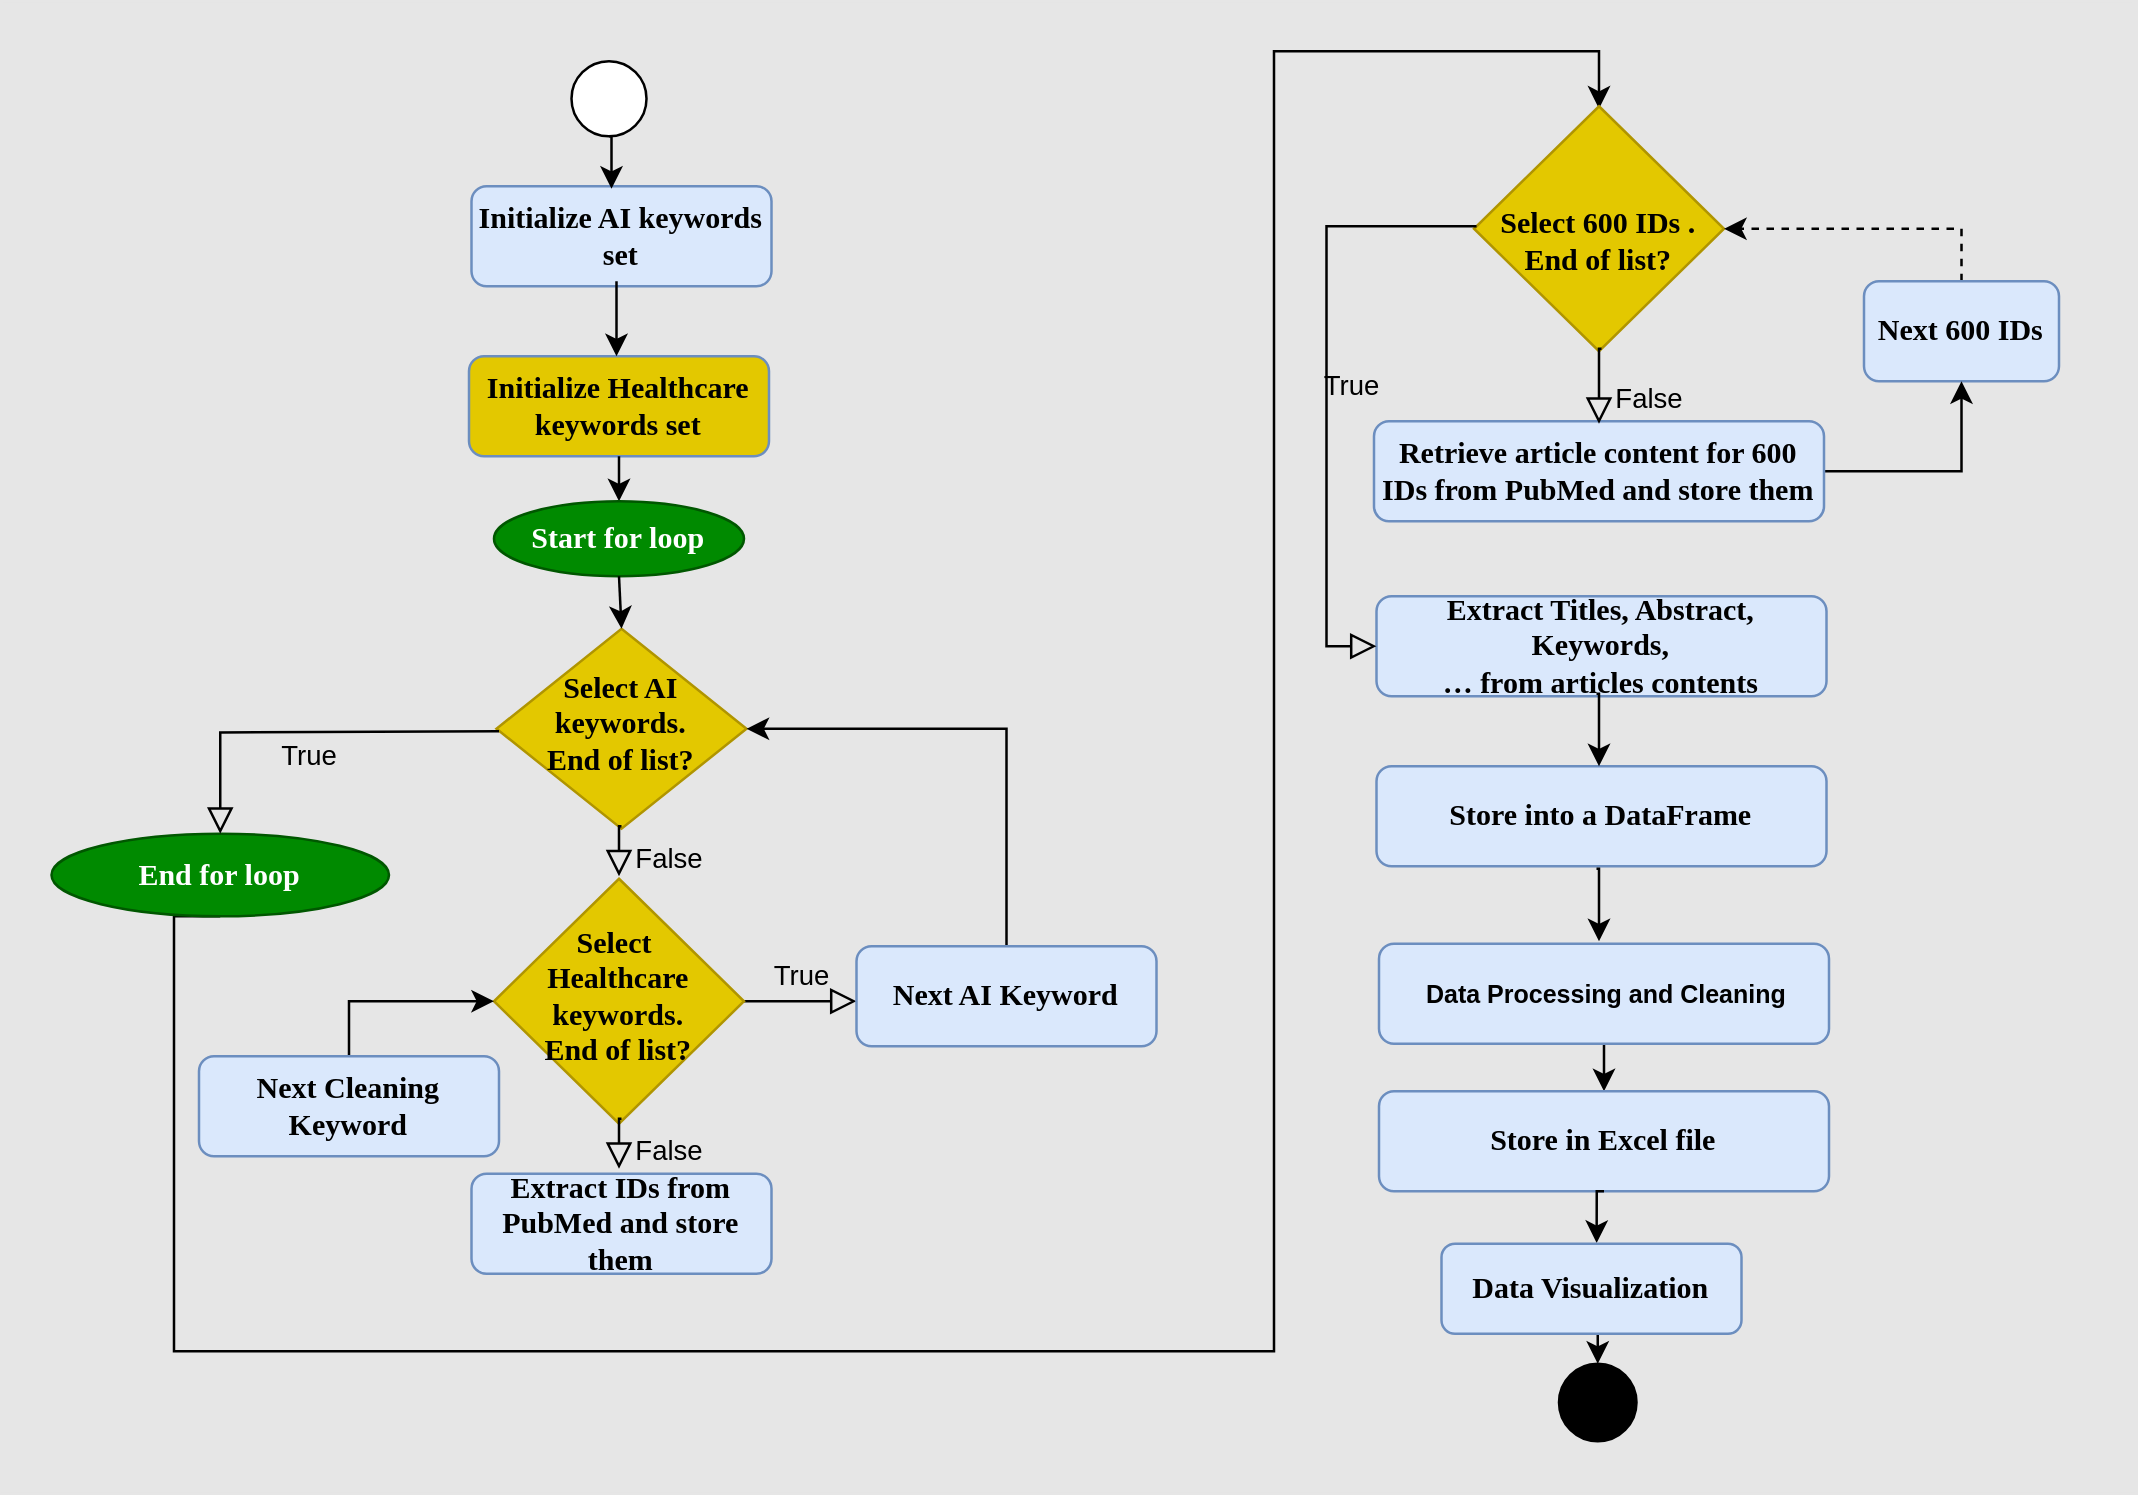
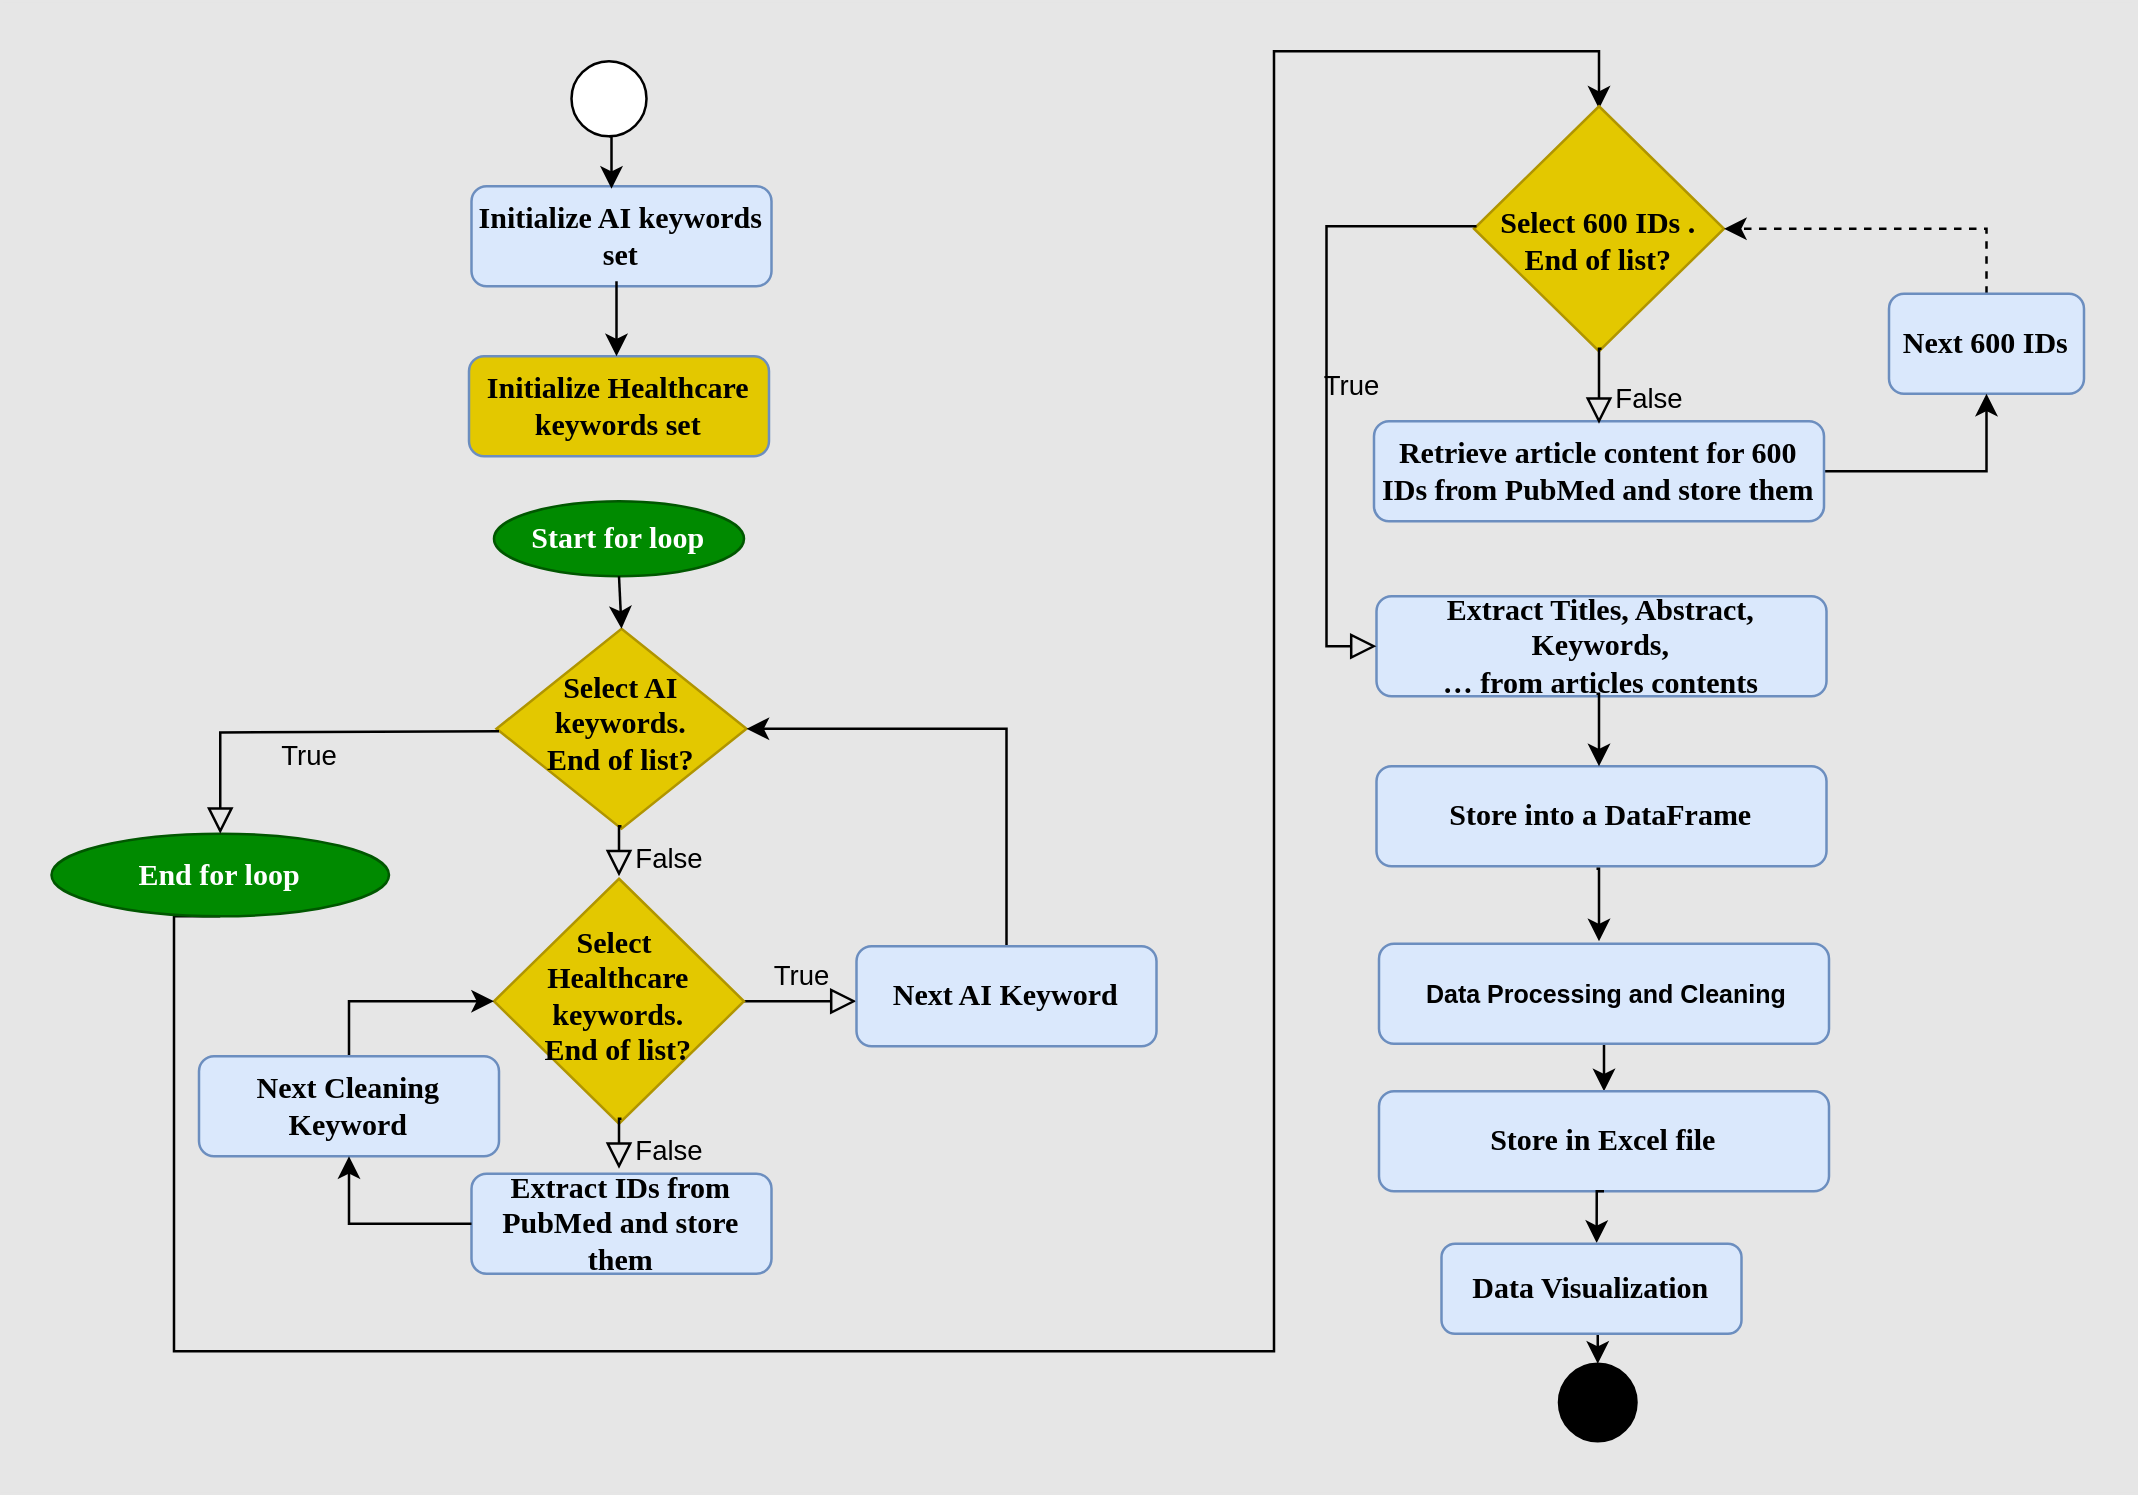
(1961, 331) -> (1986, 344)
(619, 470) -> none
none -> (385, 1224)
